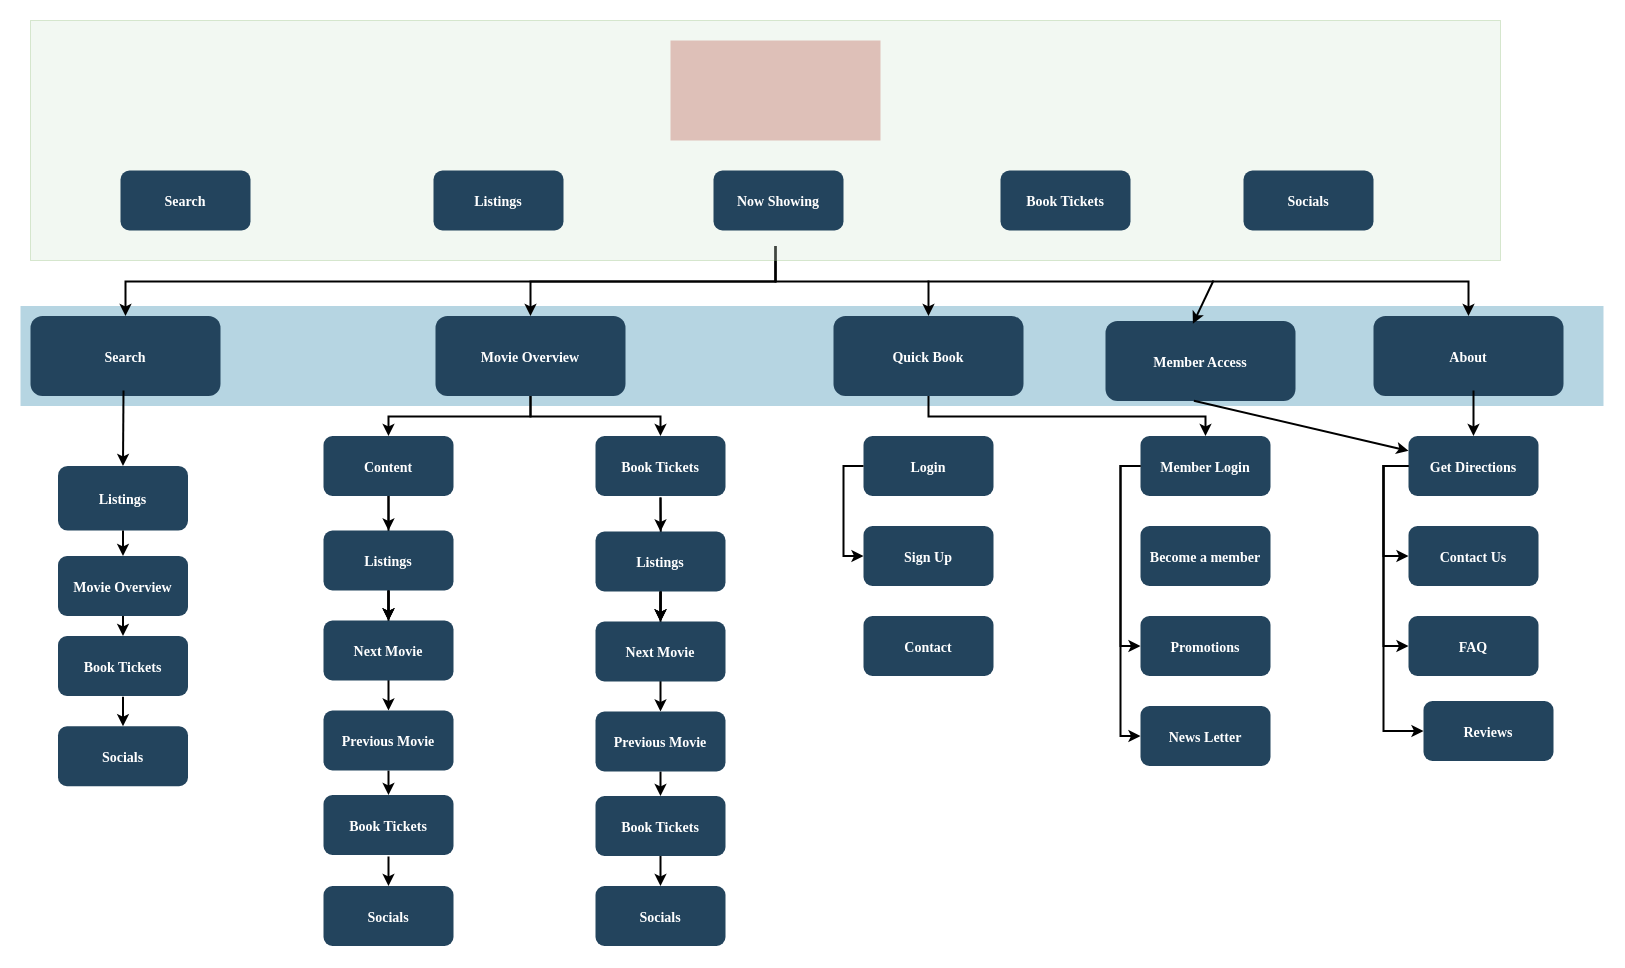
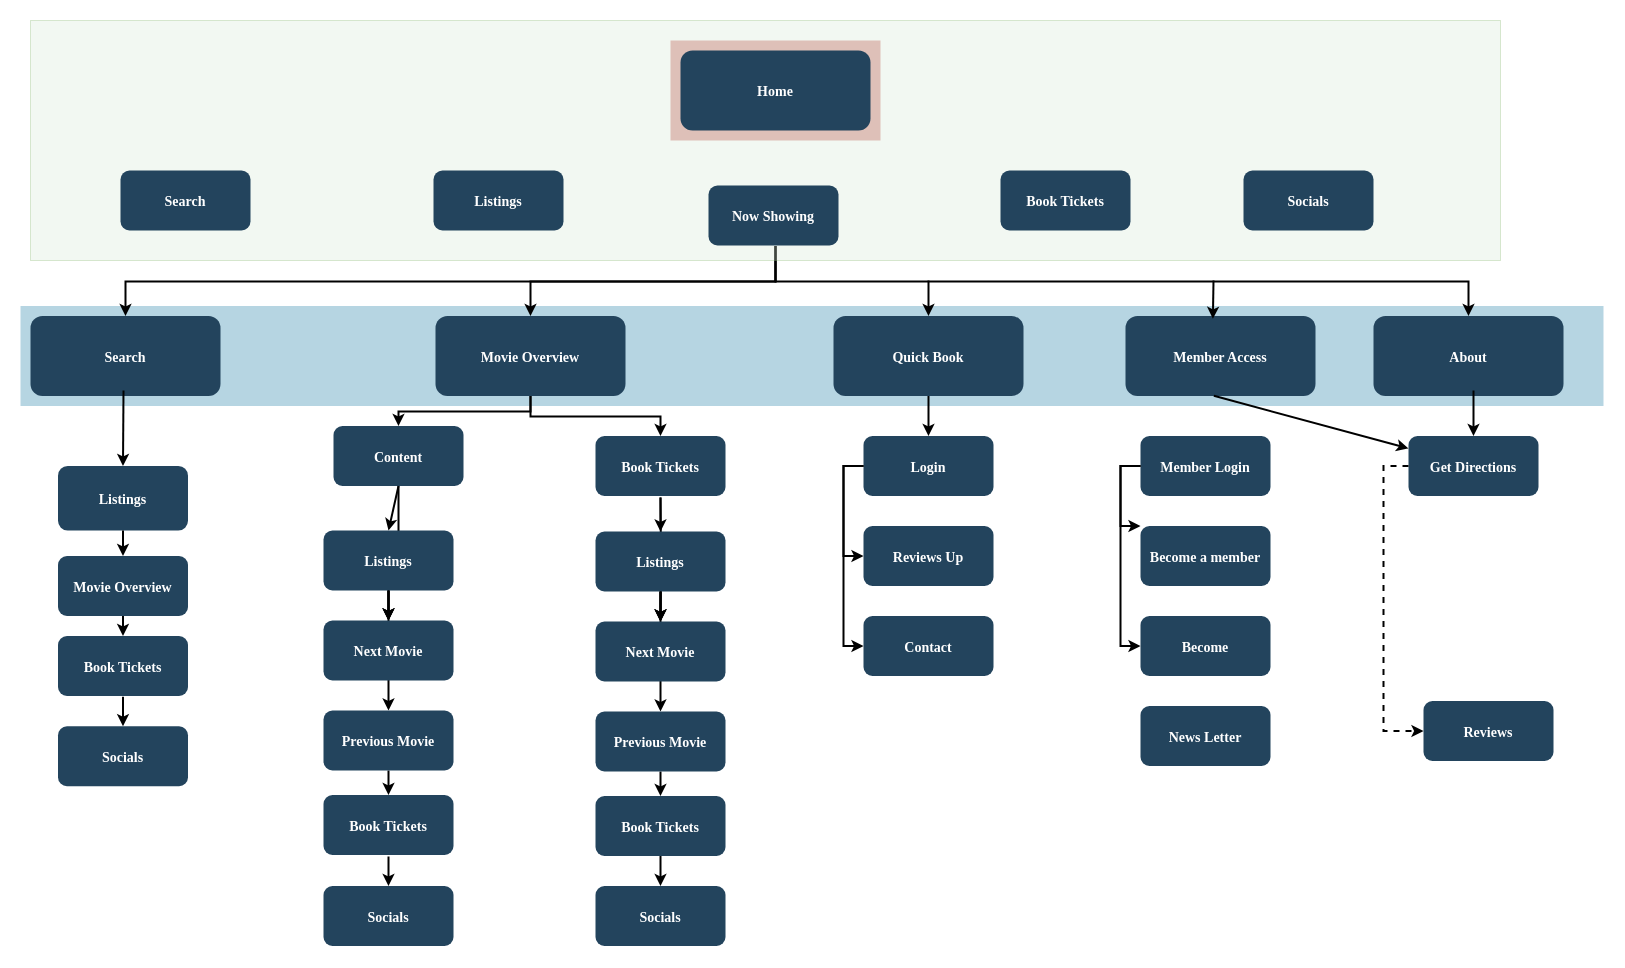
none -> (776, 91)
(779, 201) -> (774, 216)
(1201, 361) -> (1221, 356)
(1071, 417) -> (929, 421)
(389, 466) -> (399, 456)
none -> (1127, 526)
(1392, 556) -> none
(1474, 556) -> none
(928, 557) -> (928, 557)
none -> (844, 607)
(1392, 646) -> none
(1474, 646) -> none
(1205, 647) -> (1205, 647)
(1121, 697) -> none
(1384, 705) -> (1384, 705)
